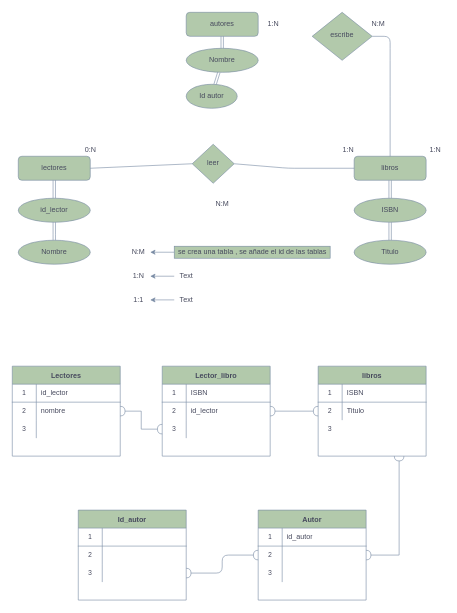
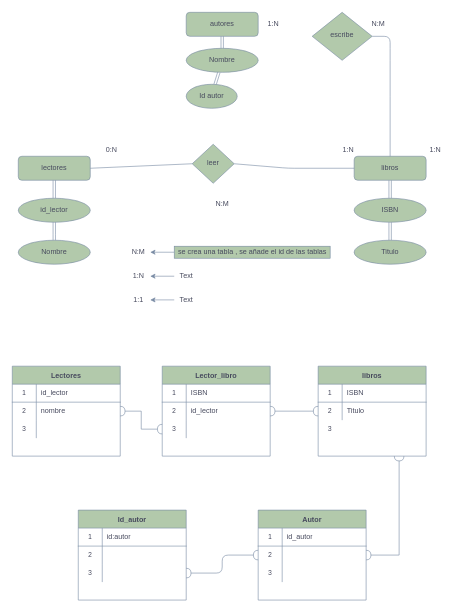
(90, 150) -> (111, 150)
none -> (144, 537)
